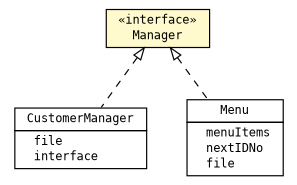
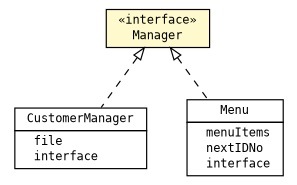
(217, 164) -> (235, 164)
